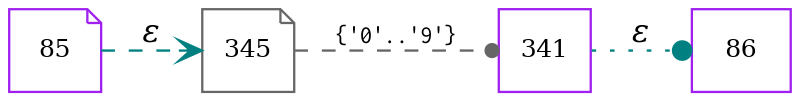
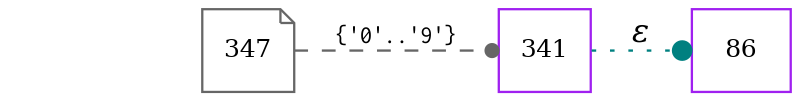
(55, 51) -> none
(248, 51) -> (248, 51)
